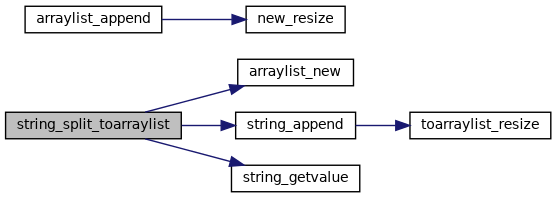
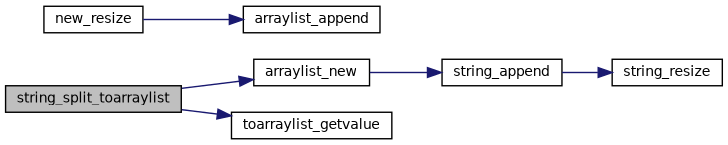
(197, 20) -> (186, 20)
(201, 126) -> (398, 73)
(480, 126) -> (667, 73)
(296, 178) -> (312, 126)
